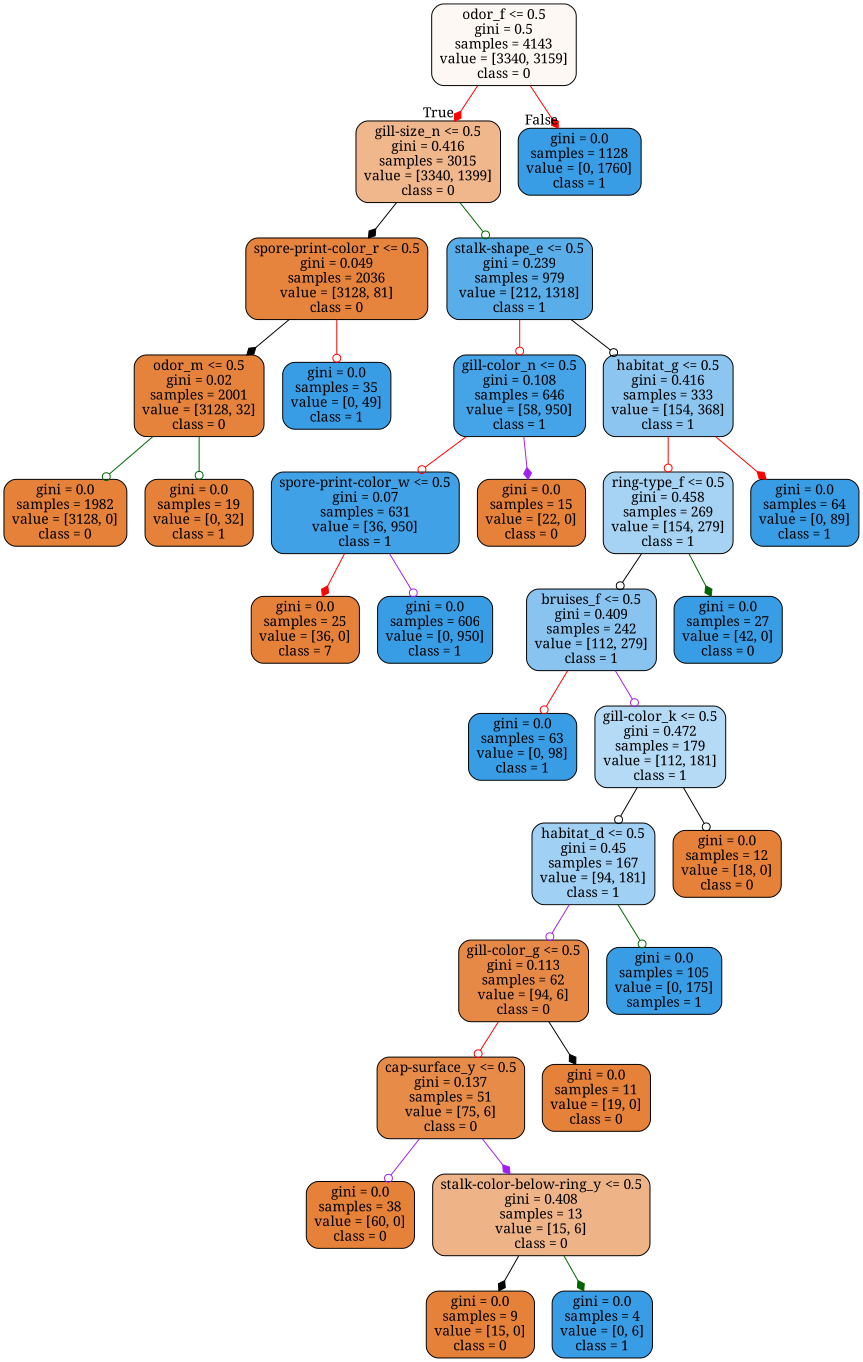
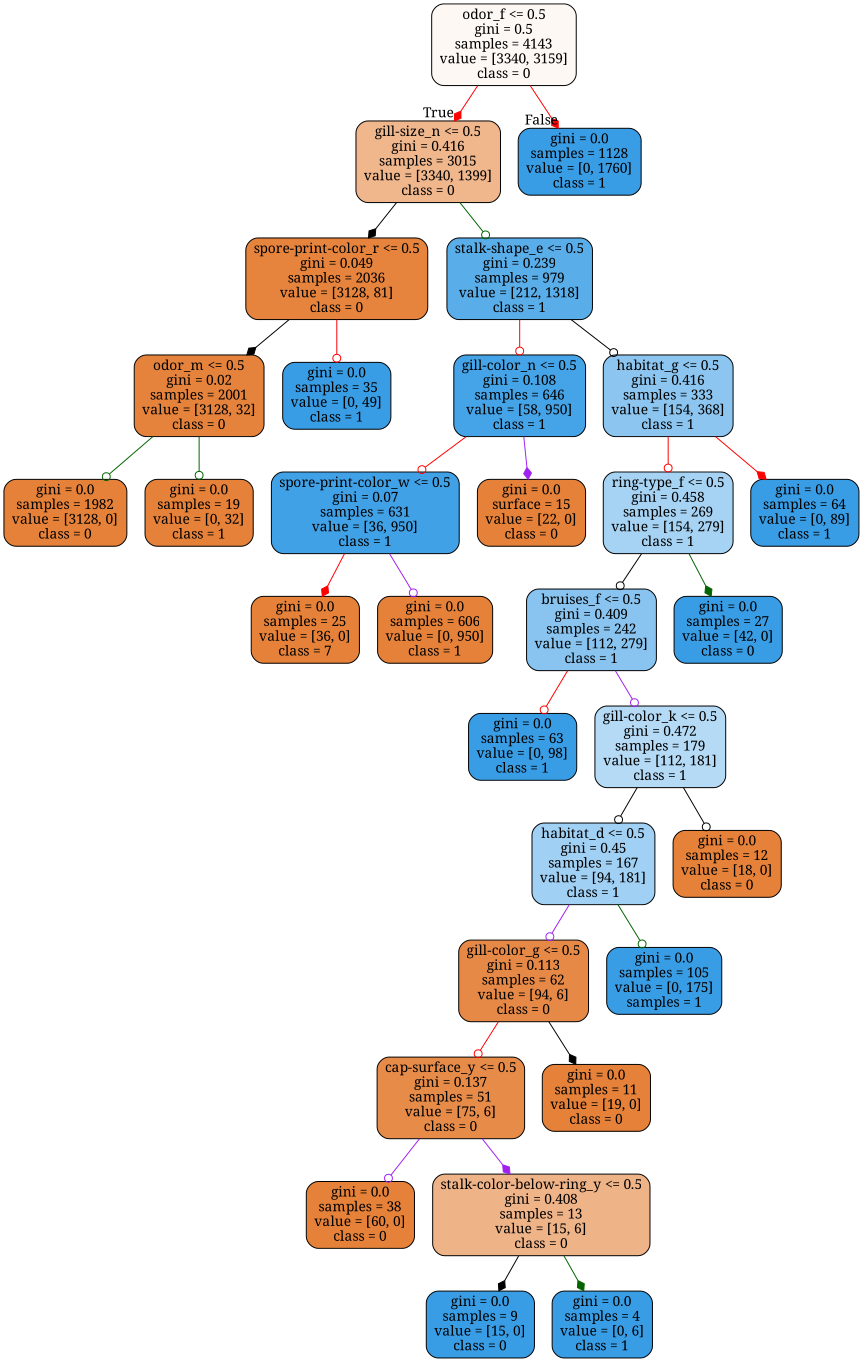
(531, 513) -> (531, 513)
(435, 630) -> (435, 630)
(480, 1325) -> (480, 1325)
